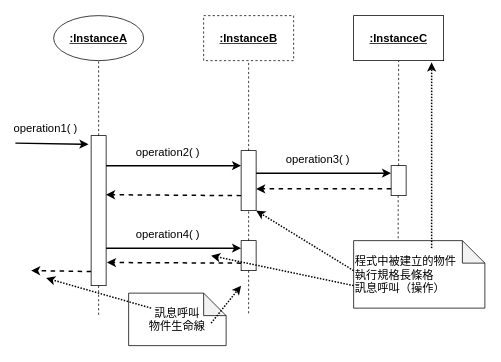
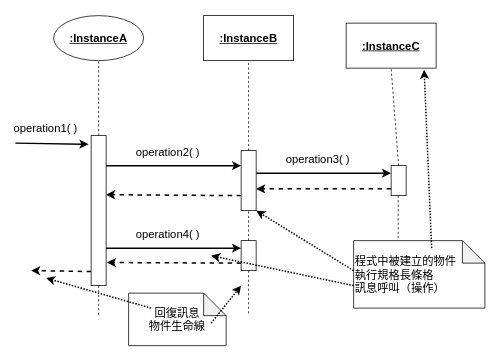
(249, 38) -> (249, 38)
(399, 38) -> (391, 45)
(177, 319) -> (177, 319)
